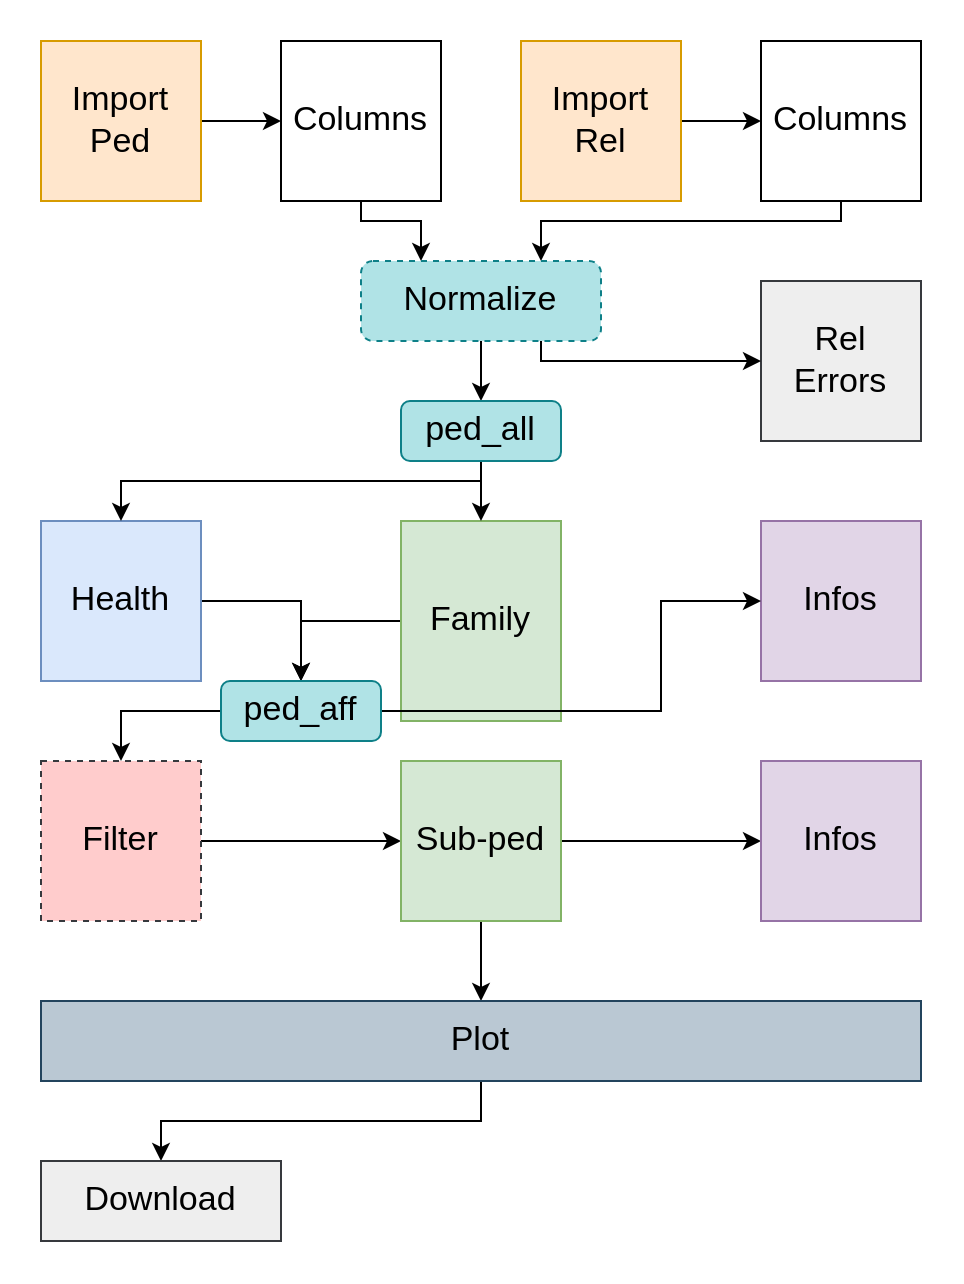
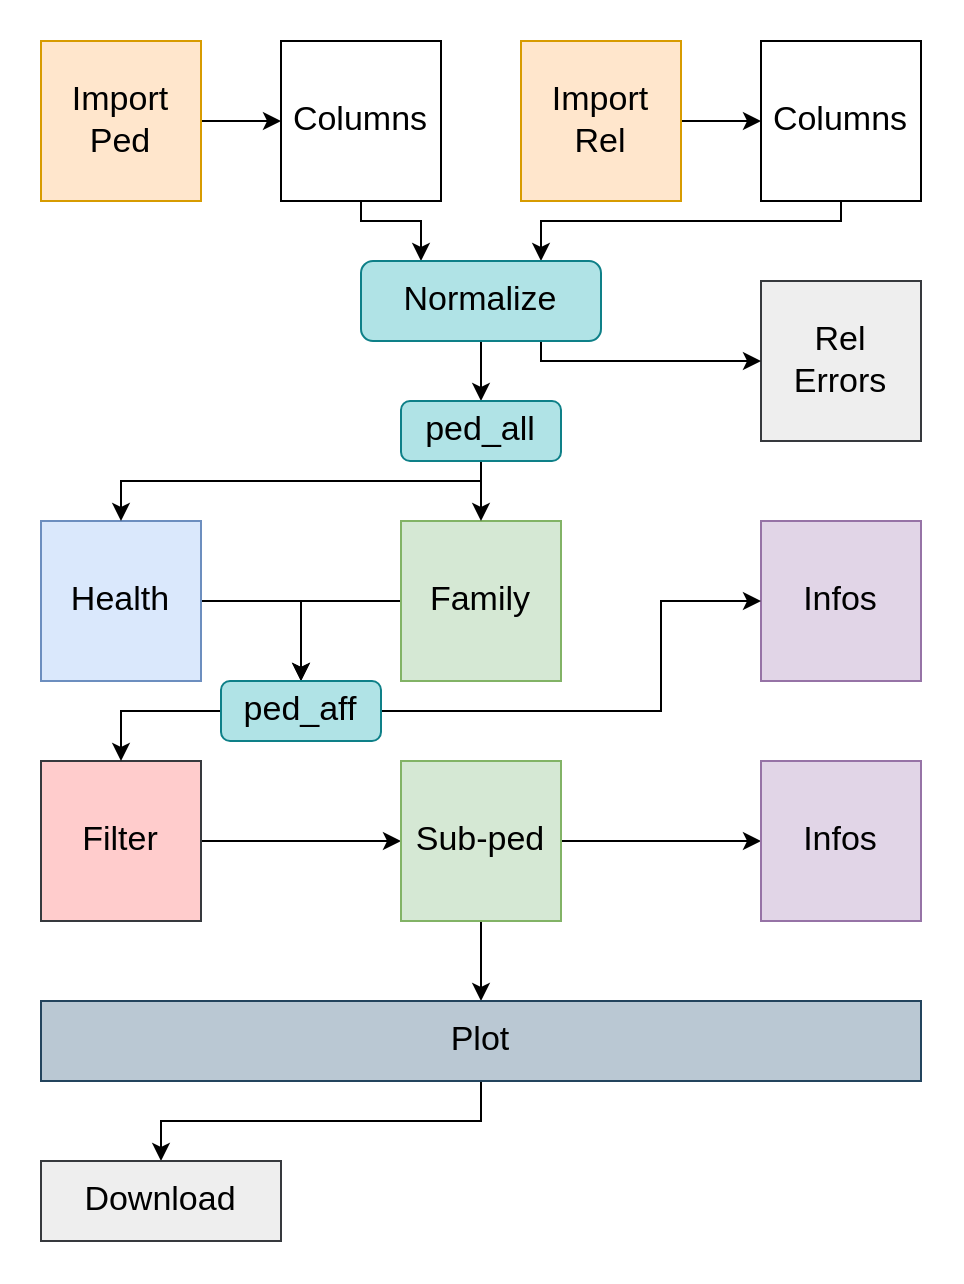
(481, 301) -> (481, 301)
(481, 621) -> (481, 601)
(121, 841) -> (121, 841)
